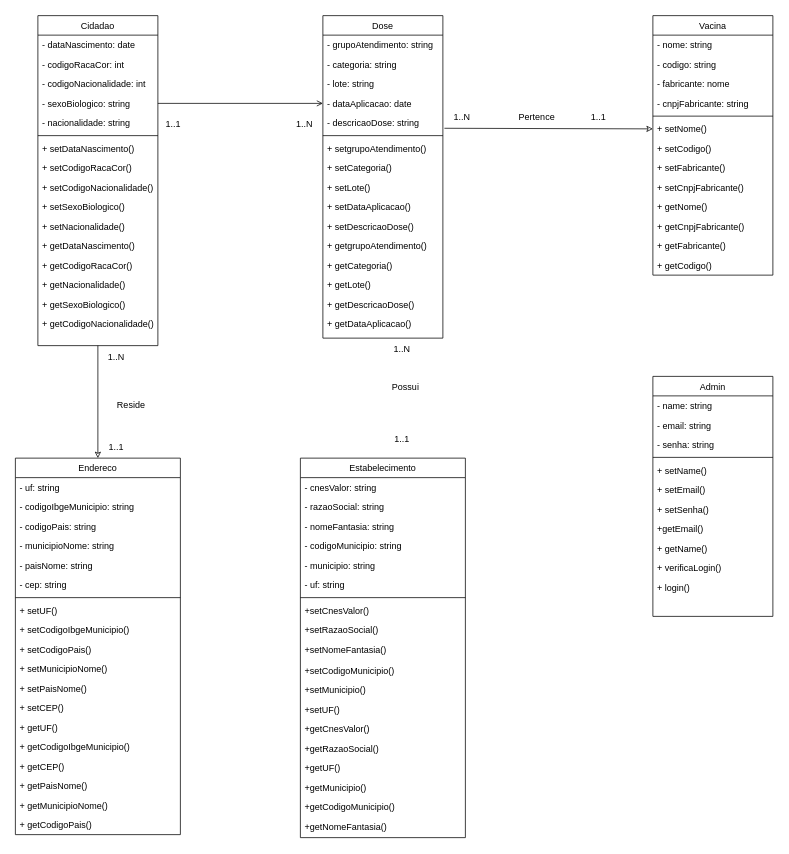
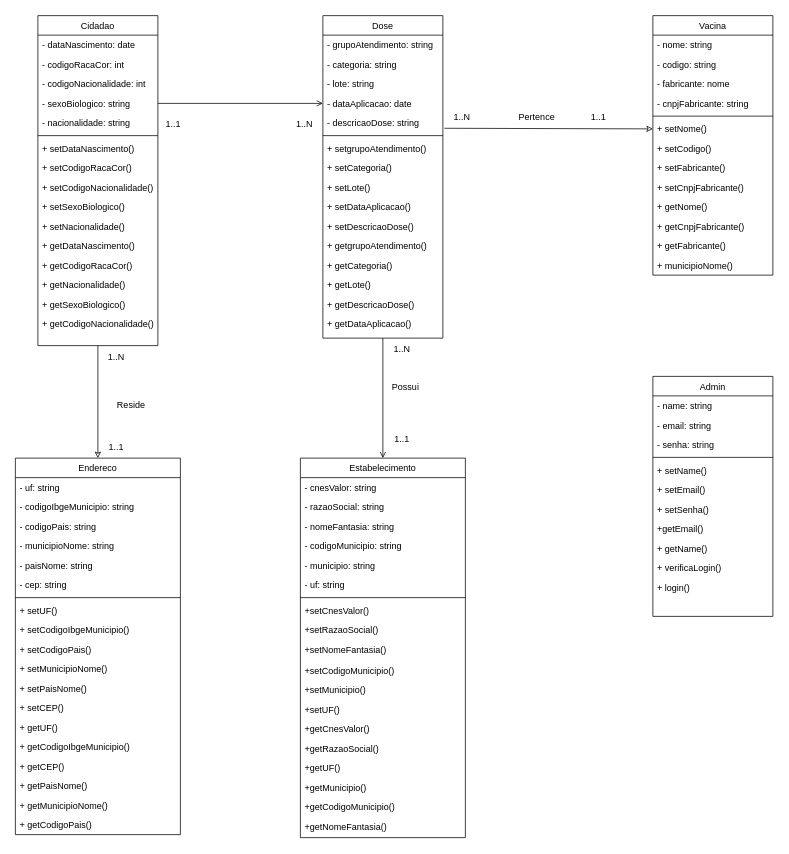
(687, 266) -> (695, 266)
none -> (383, 397)
